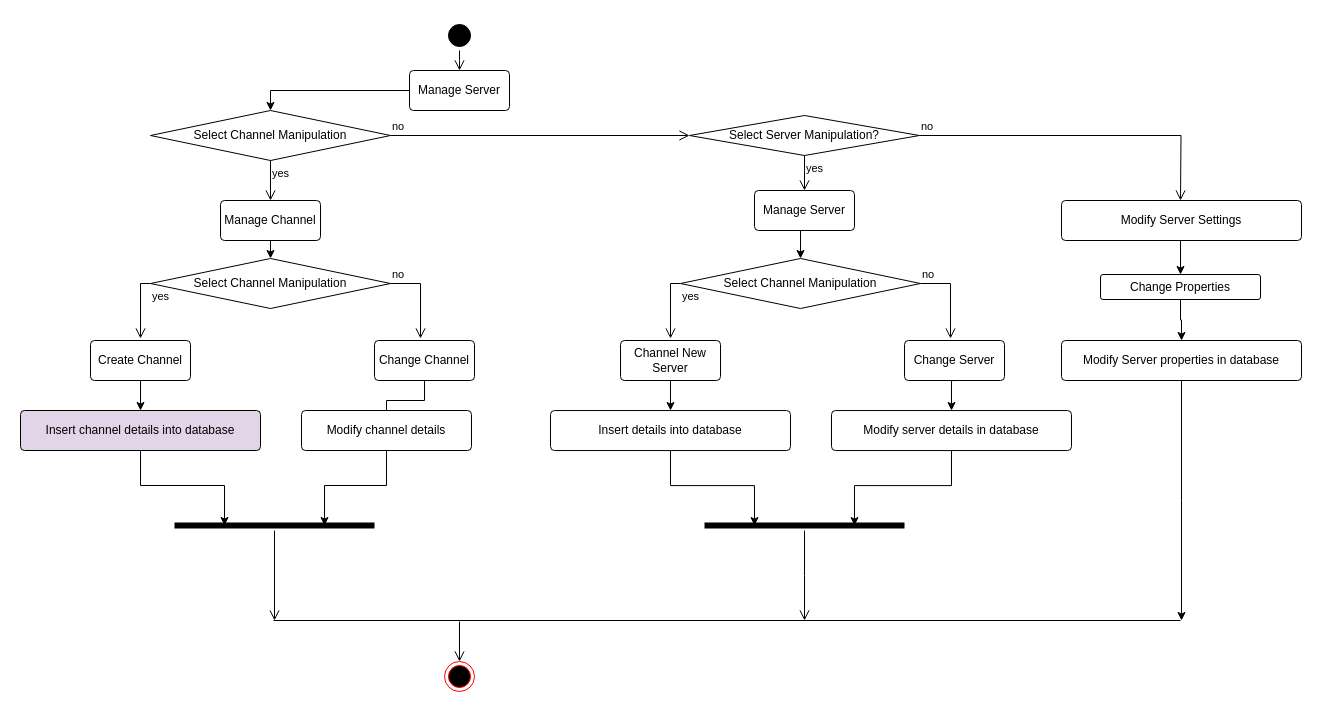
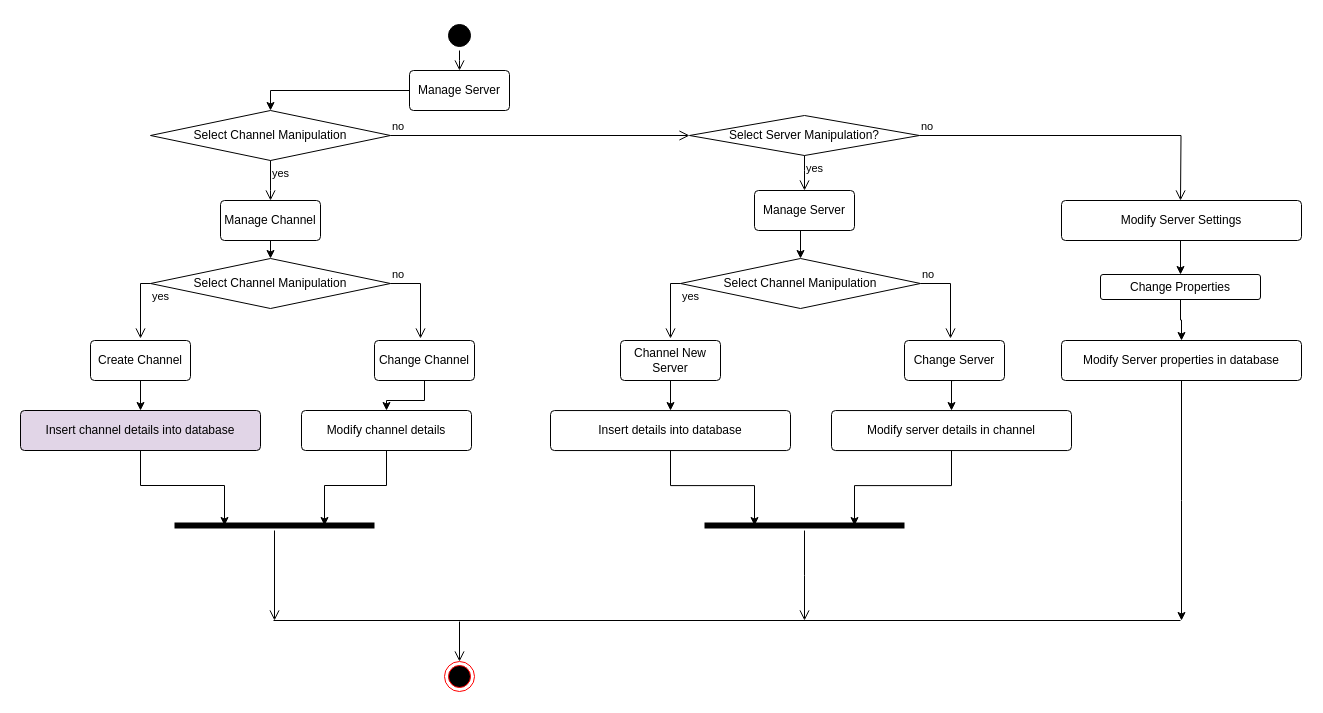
(387, 403) -> (388, 401)
(952, 431) -> (952, 431)
